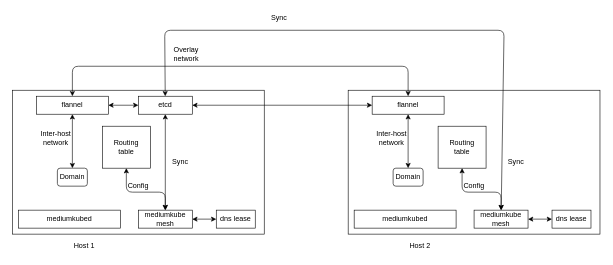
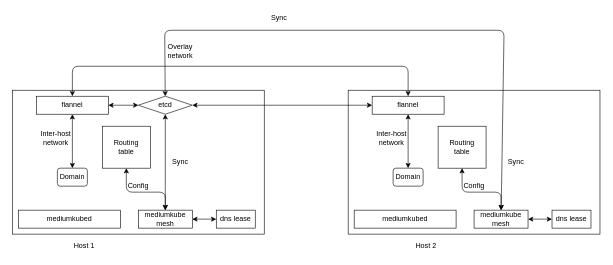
(186, 54) -> (180, 51)
(165, 105) -> (165, 105)
(420, 246) -> (426, 246)
